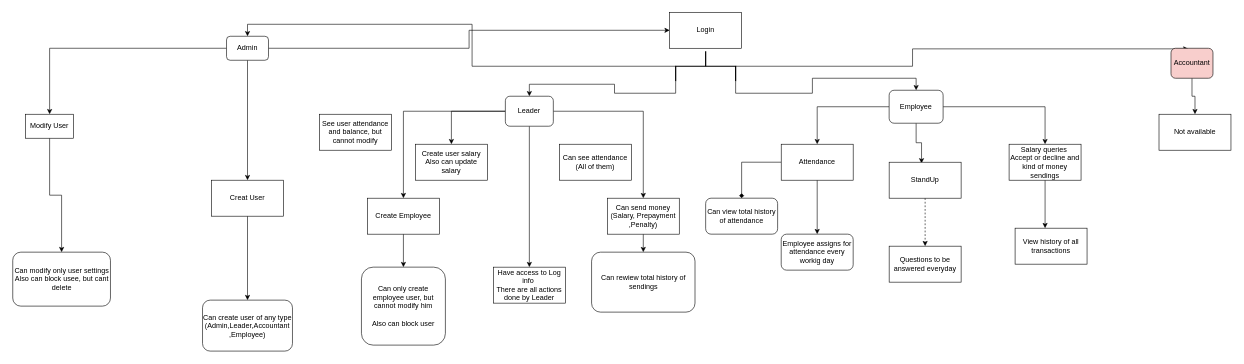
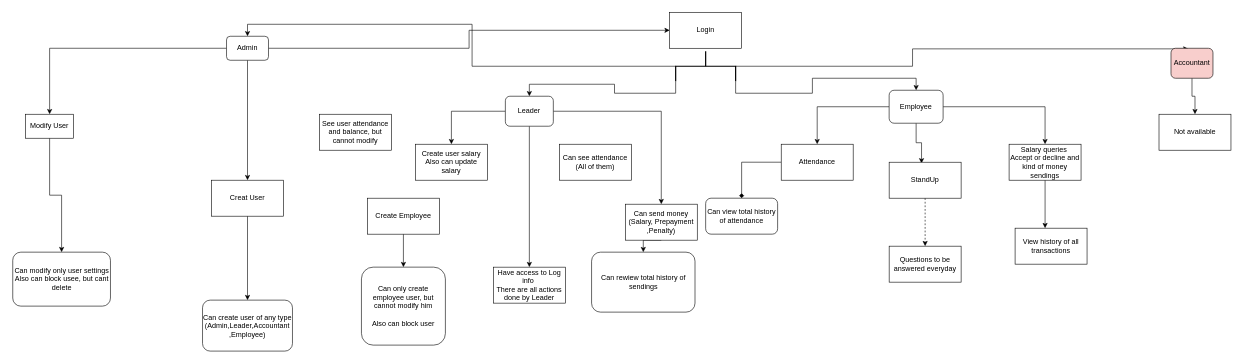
(404, 152) -> none
(644, 216) -> (662, 222)
(818, 228) -> none
(818, 252) -> none
